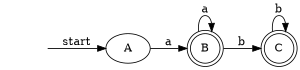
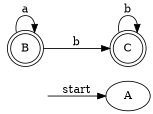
(164, 48) -> none
